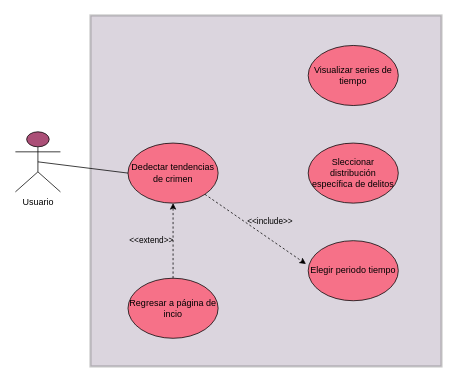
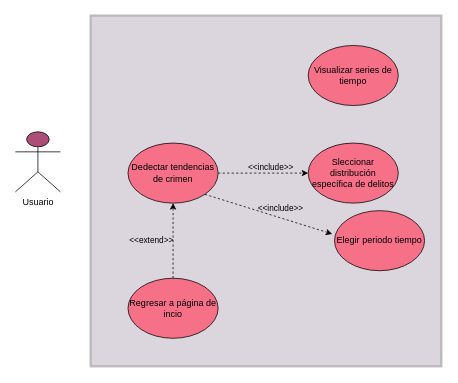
(83, 167) -> none
none -> (301, 173)
(353, 270) -> (379, 240)
